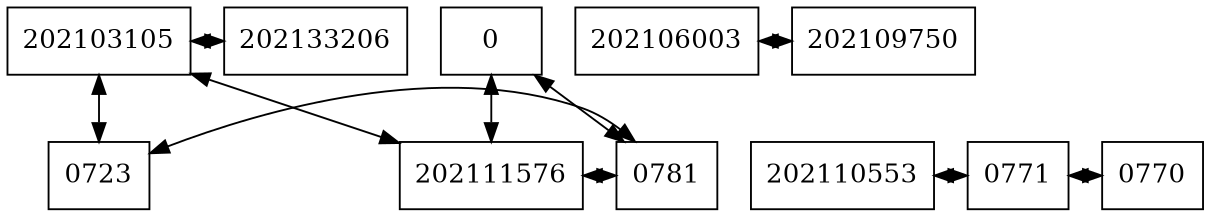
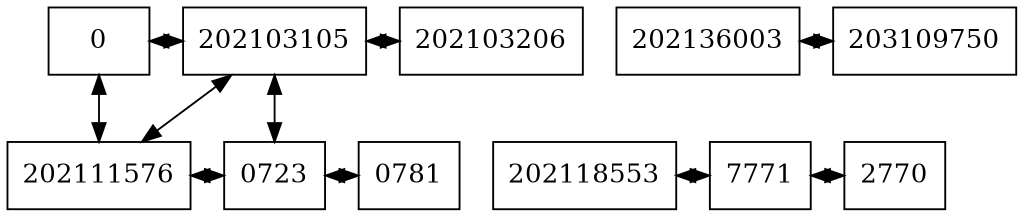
(316, 41) -> (491, 41)
(667, 41) -> (708, 41)
(884, 41) -> (925, 41)
(579, 109) -> (169, 41)
(603, 176) -> (210, 176)
(842, 176) -> (585, 176)
(1018, 176) -> (760, 176)
(1153, 176) -> (895, 176)
